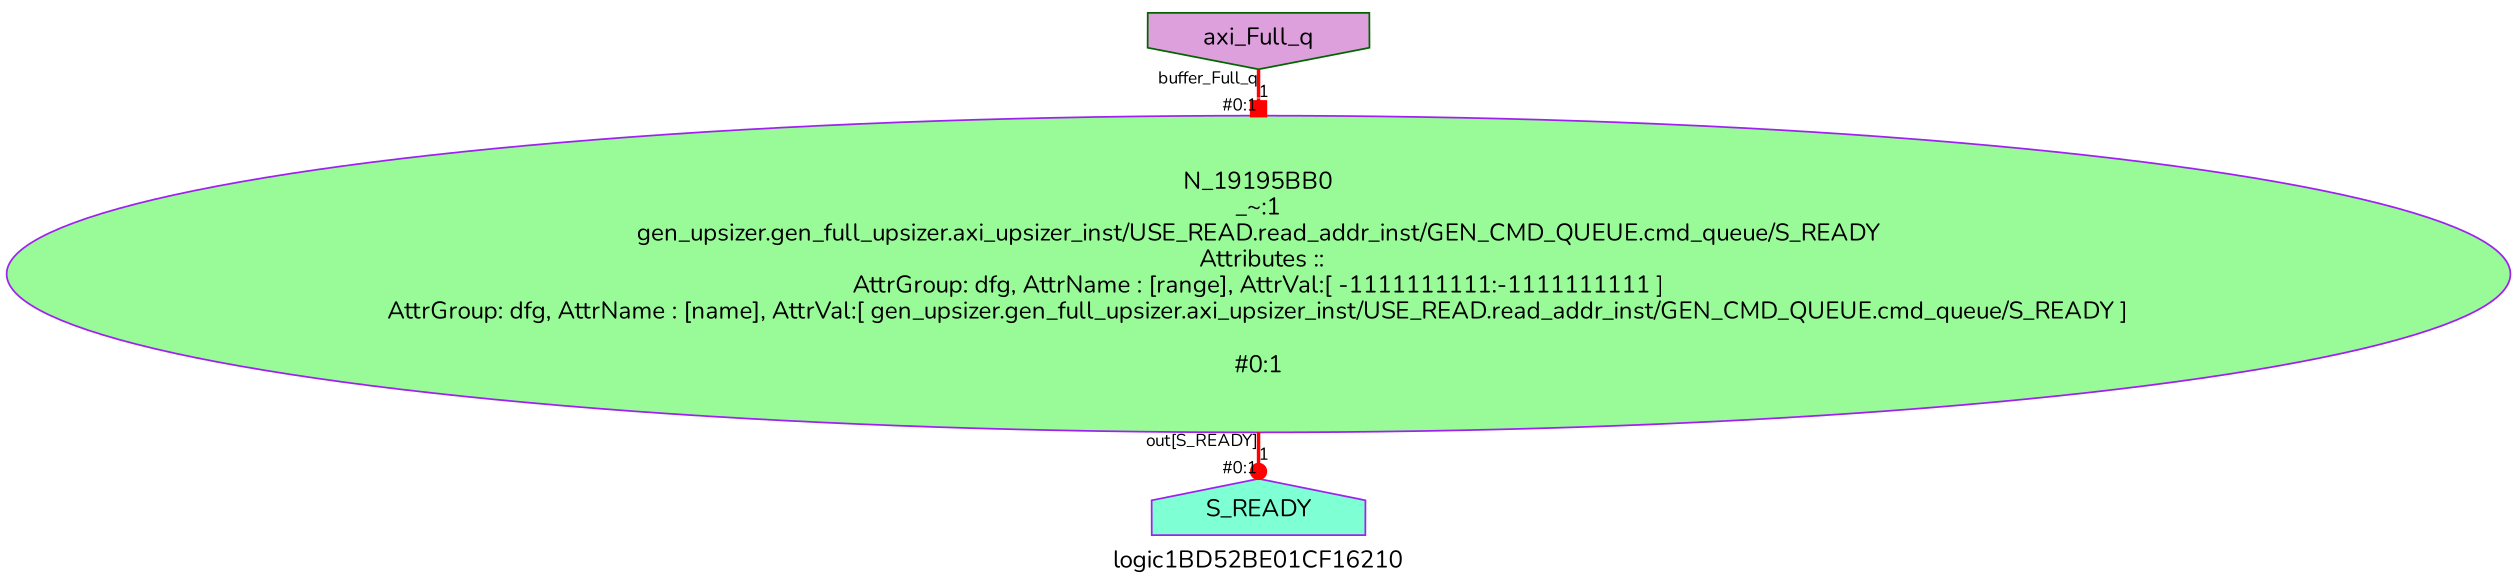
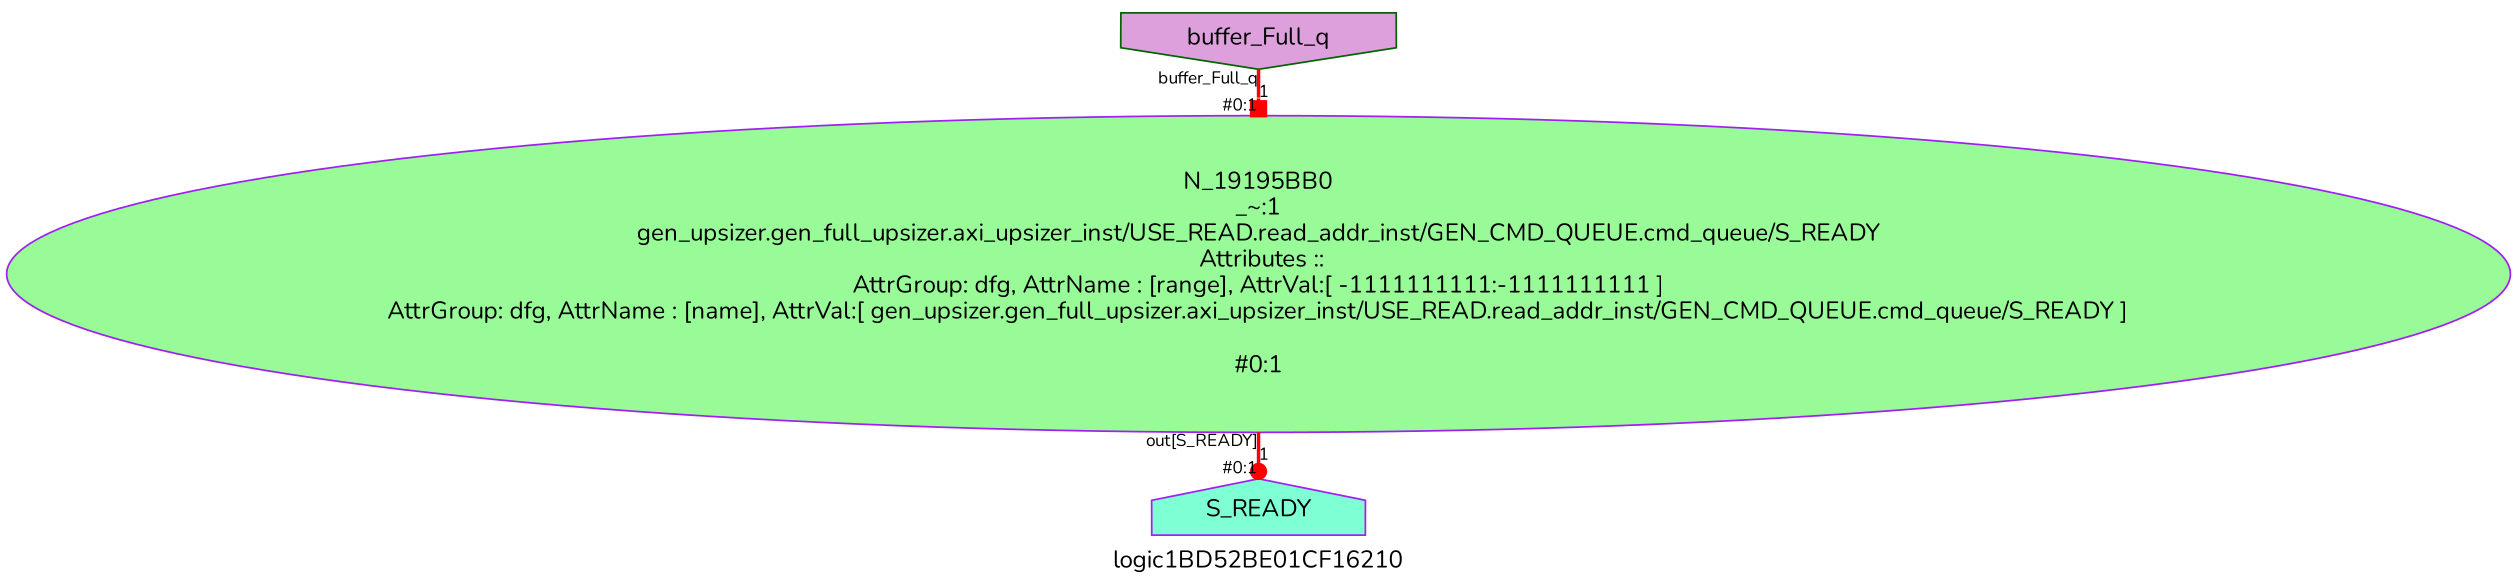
(1259, 38) -> (1259, 38)
